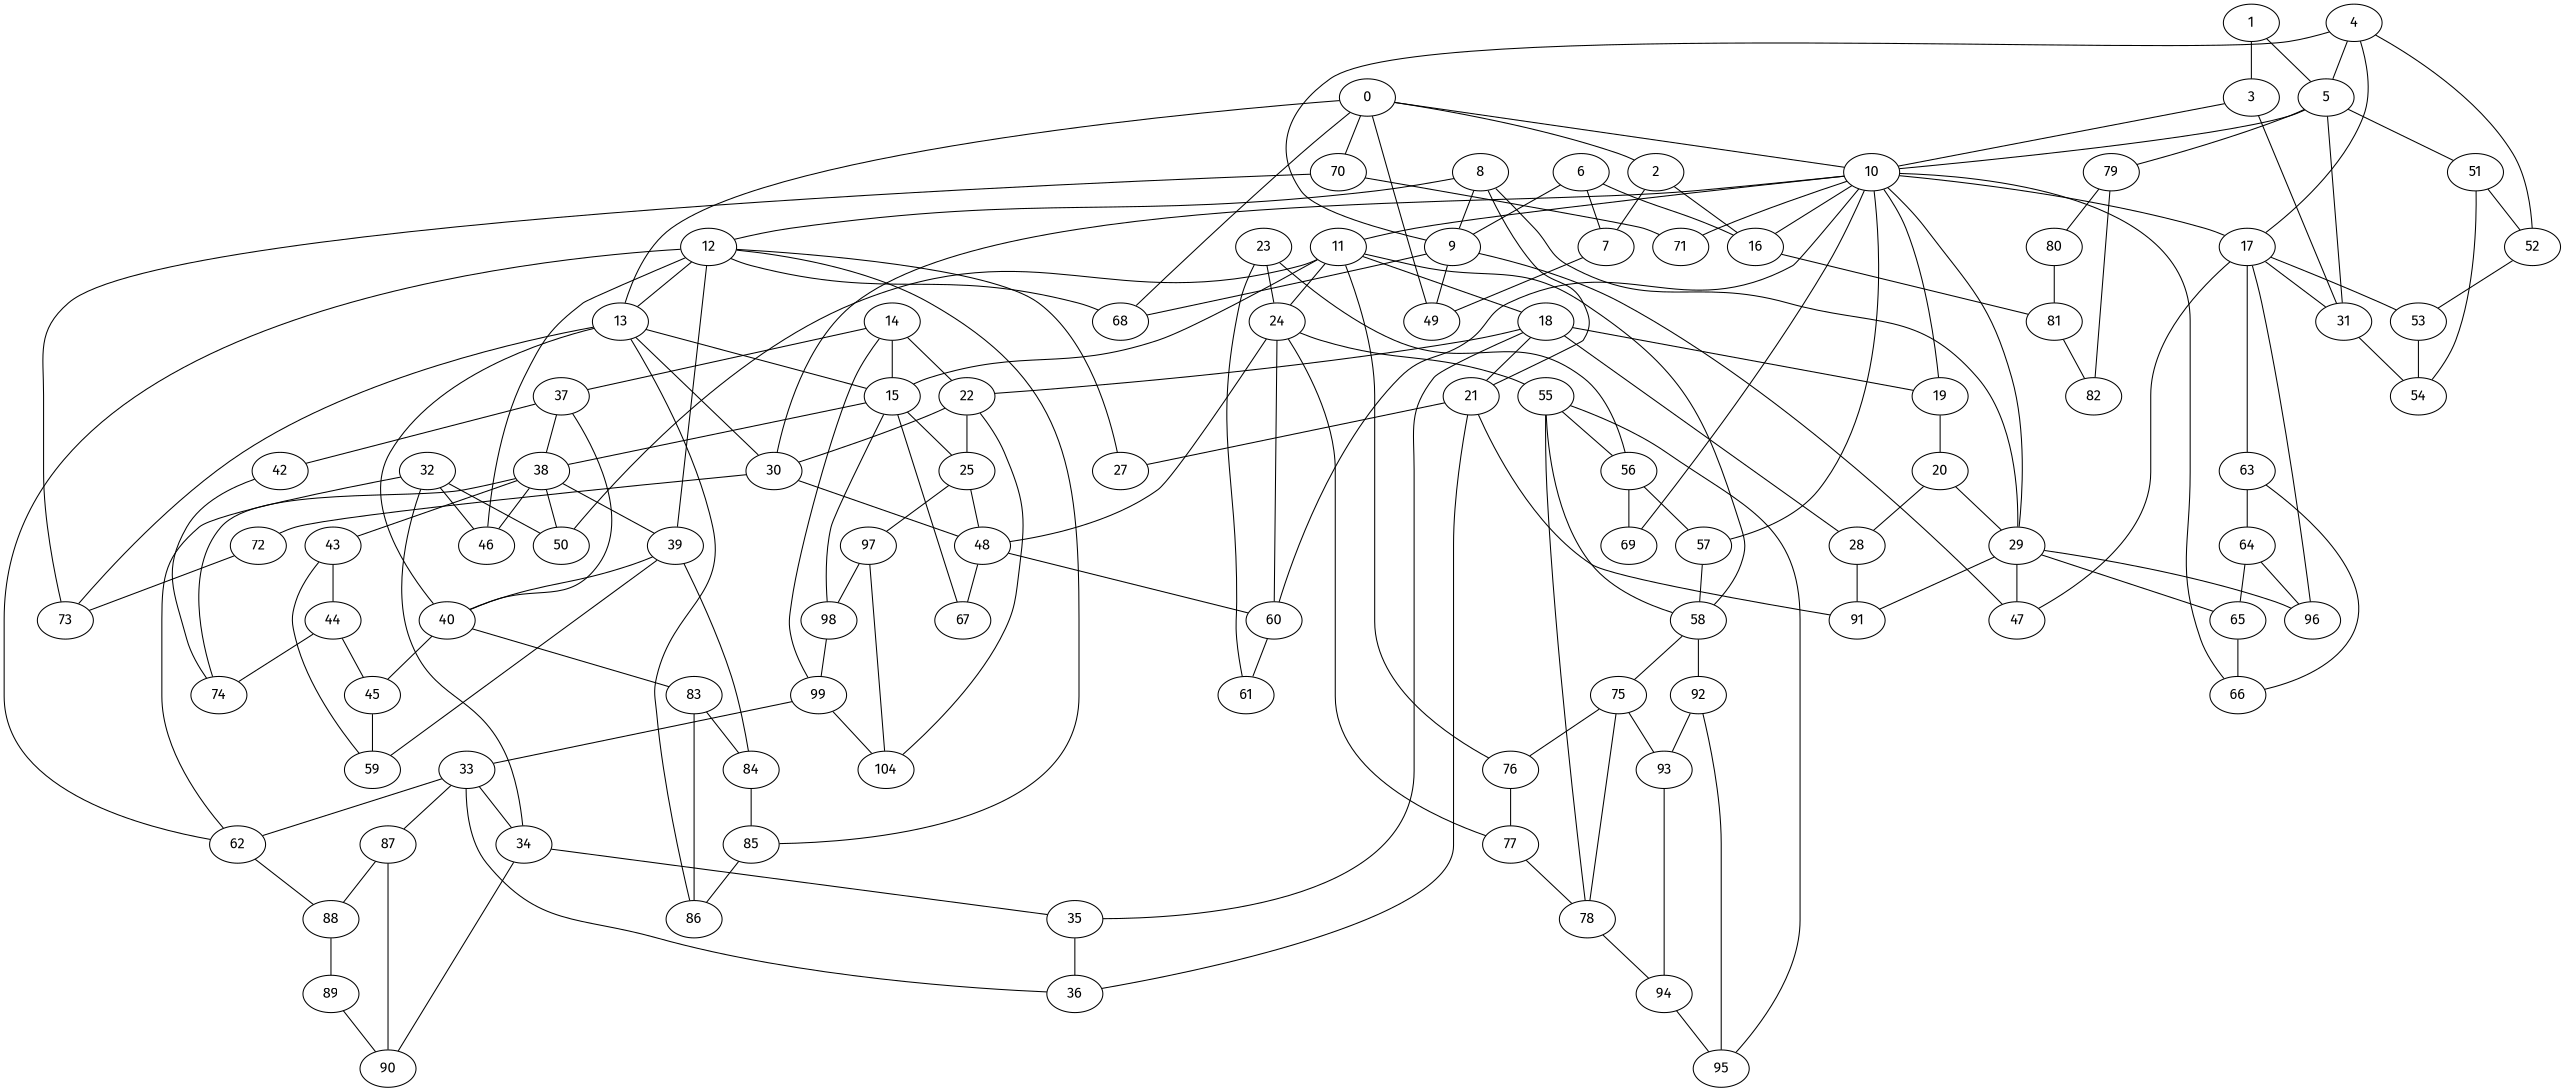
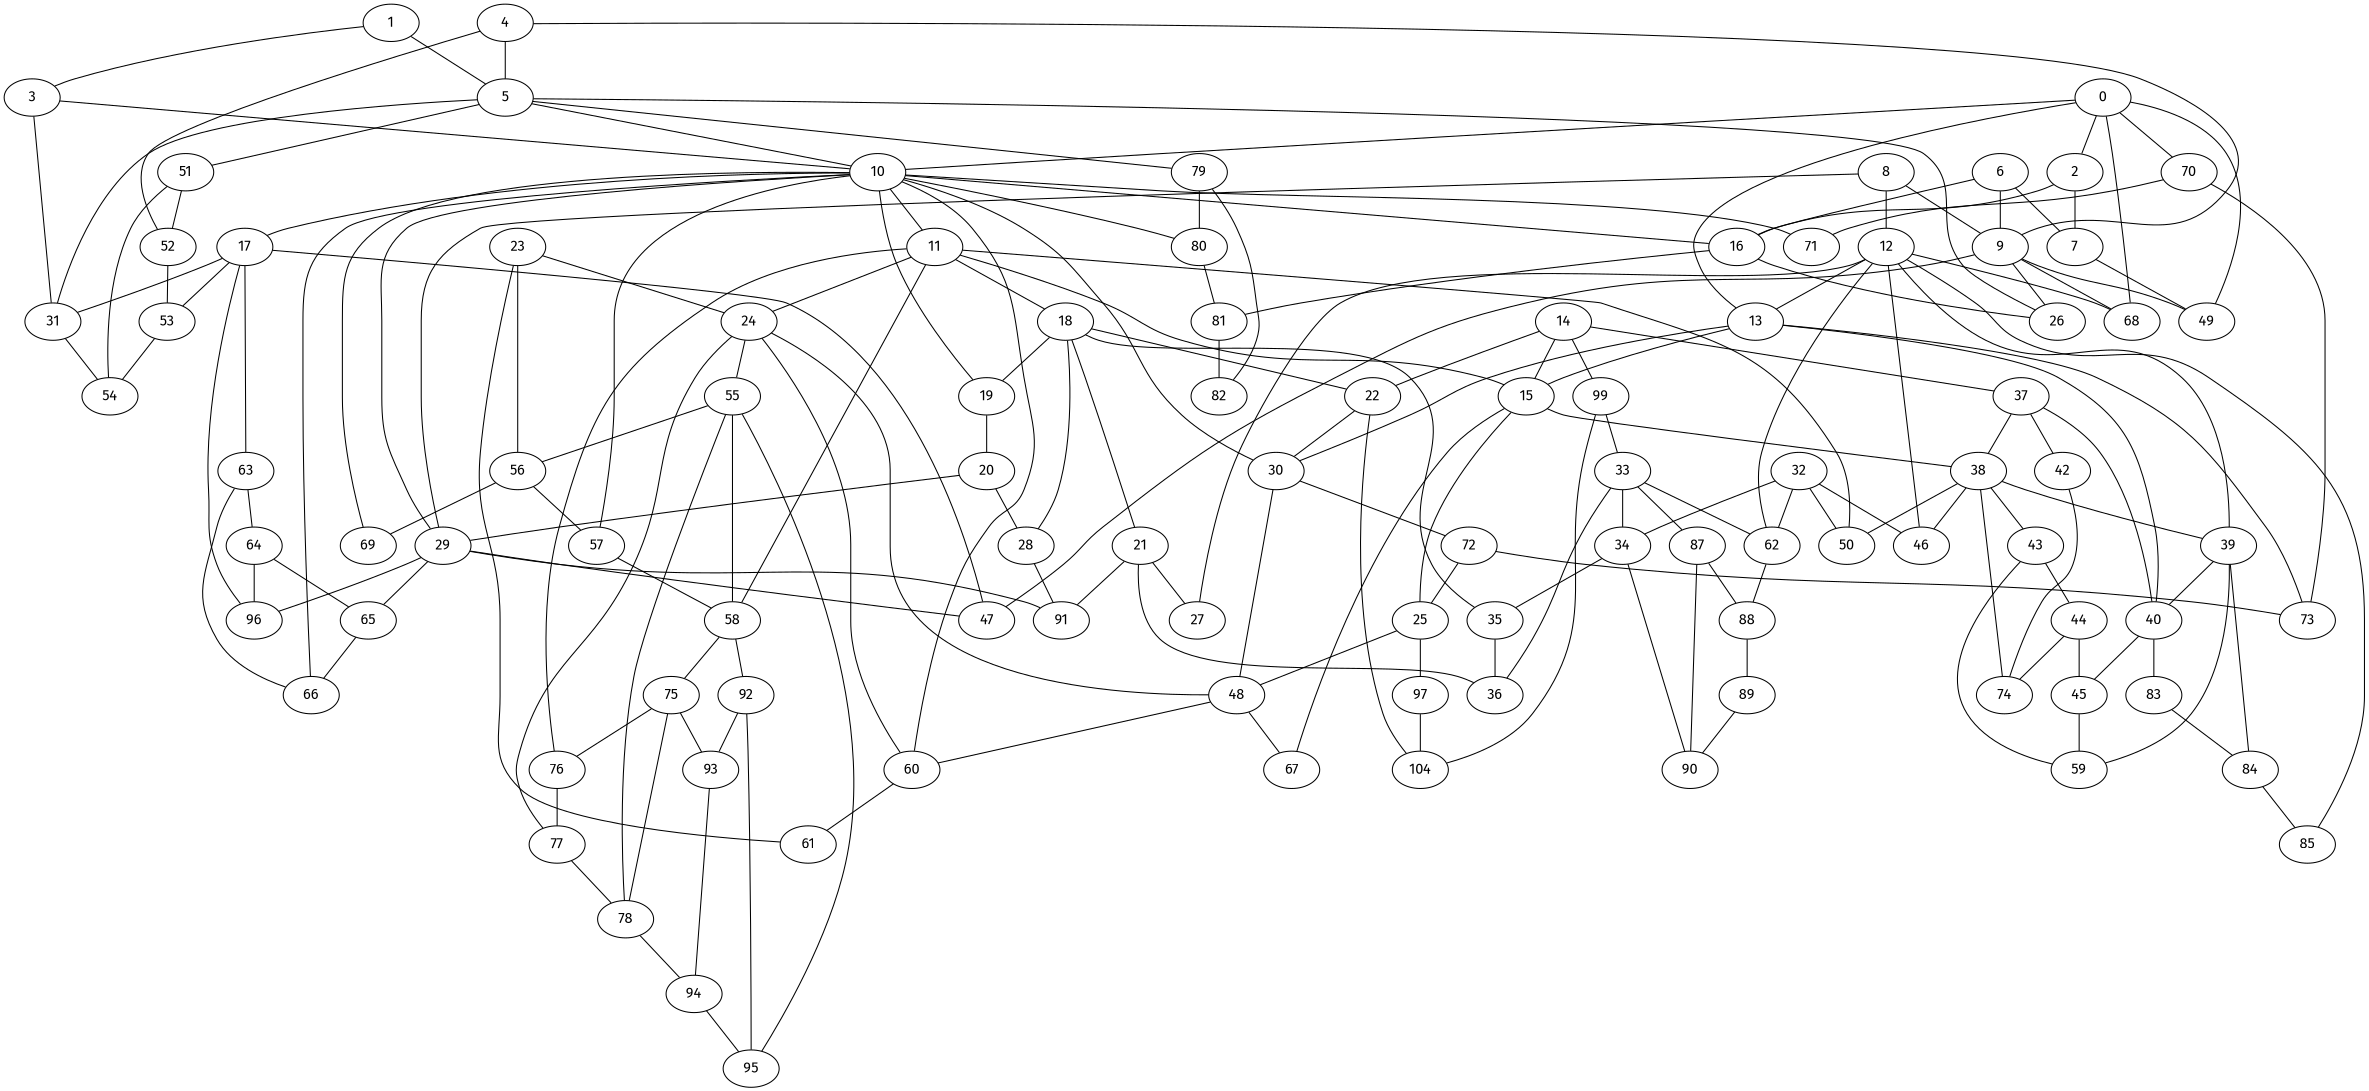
(2345, 150) -> none
none -> (1040, 206)
(1589, 318) -> none
none -> (2057, 322)
(967, 434) -> (1441, 588)
(829, 620) -> none
(694, 919) -> none
